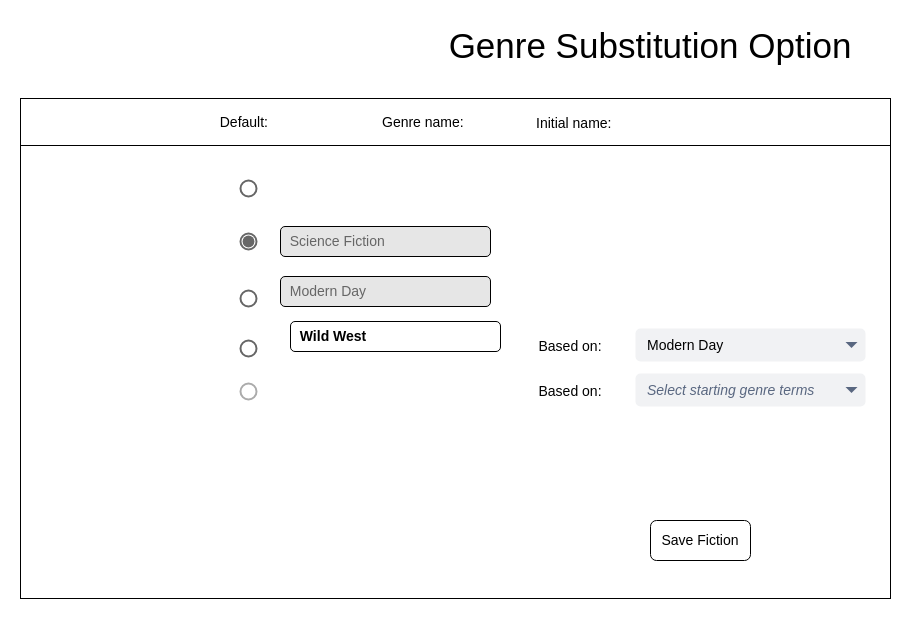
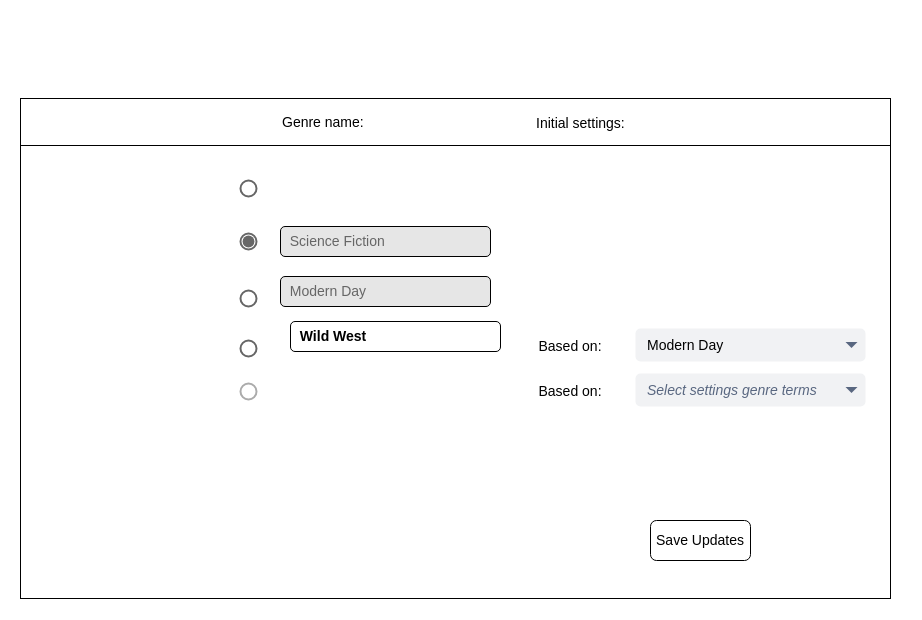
(651, 46) -> none
(225, 123) -> none
(427, 123) -> (327, 123)
(572, 124) -> (582, 124)
(730, 391) -> (730, 391)
(701, 541) -> (701, 541)
